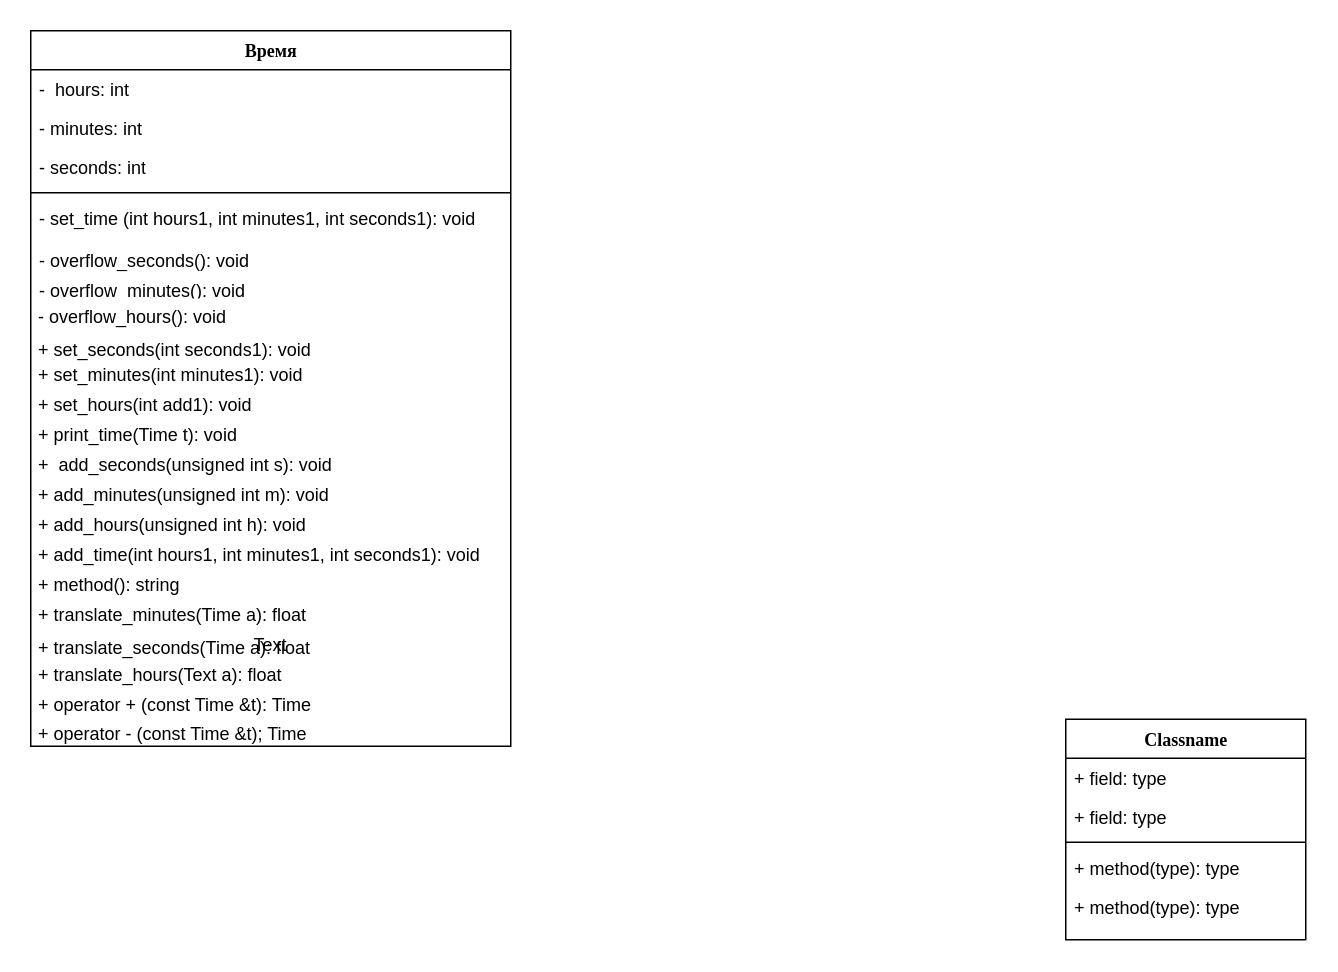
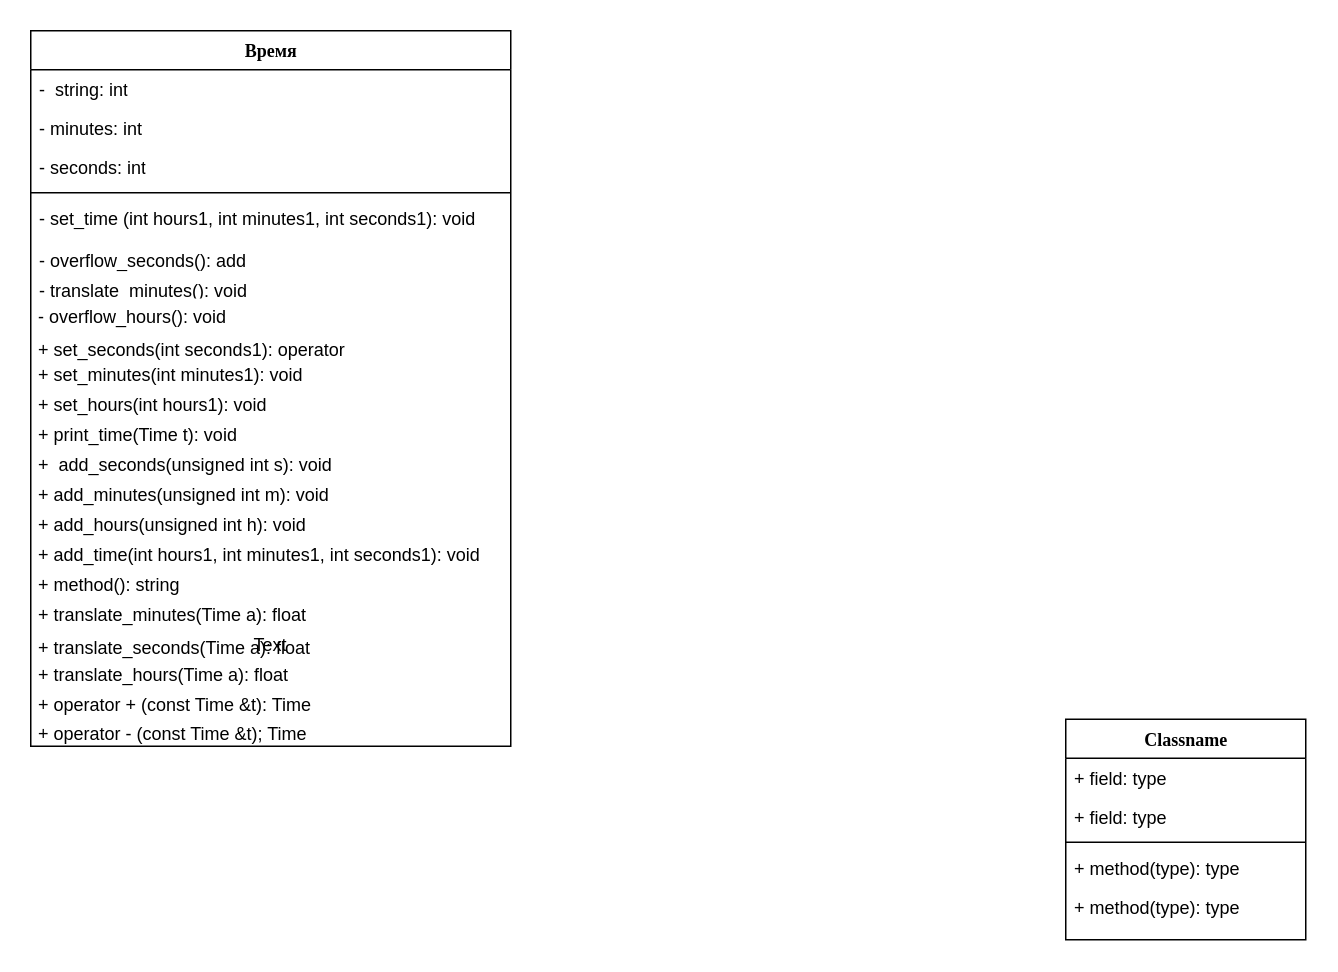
(96, 91) -> (99, 91)
(161, 262) -> (159, 262)
(159, 292) -> (164, 292)
(188, 350) -> (211, 350)
(158, 406) -> (168, 406)
(183, 676) -> (181, 676)
